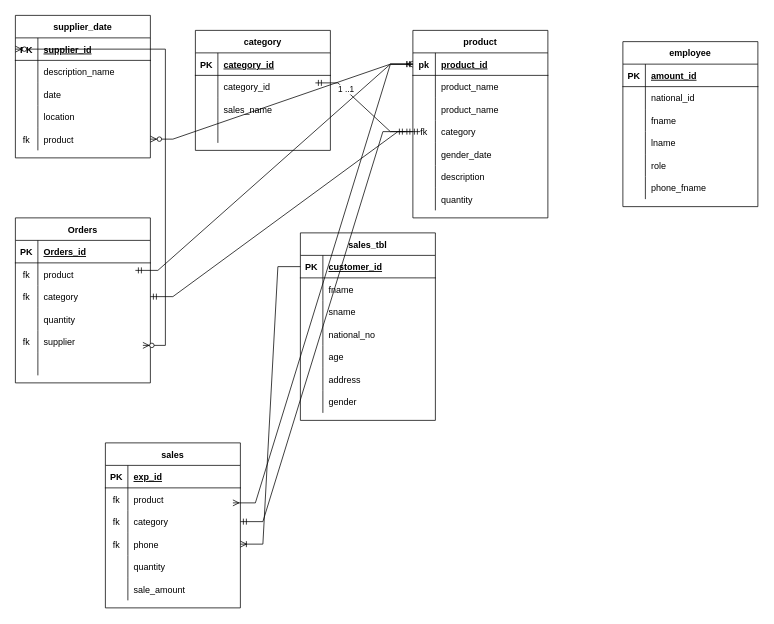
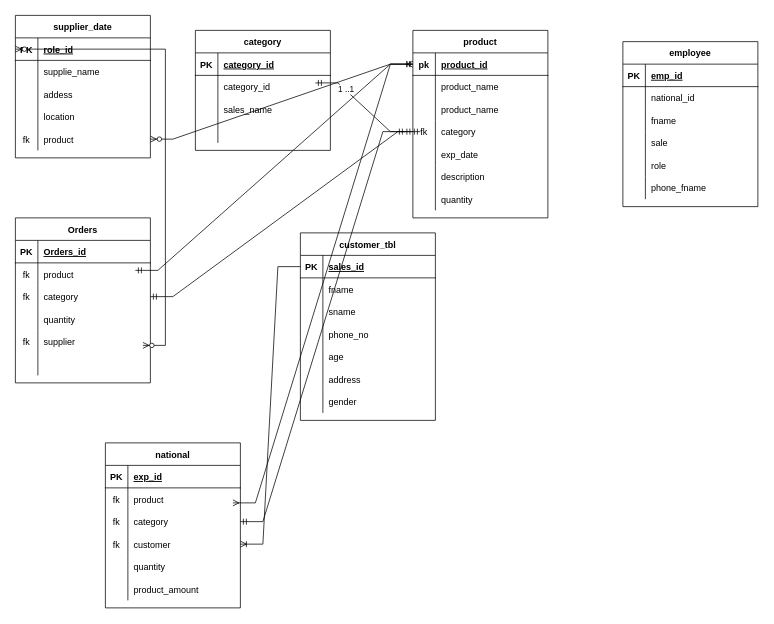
(68, 50) -> (59, 50)
(81, 72) -> (71, 72)
(673, 76) -> (665, 76)
(54, 95) -> (59, 95)
(662, 143) -> (660, 143)
(469, 155) -> (461, 155)
(368, 245) -> (368, 245)
(355, 267) -> (346, 267)
(354, 335) -> (349, 335)
(173, 455) -> (173, 455)
(146, 545) -> (154, 545)
(160, 590) -> (169, 590)
